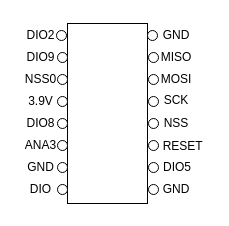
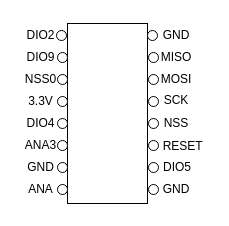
(41, 102) -> (41, 102)
(41, 124) -> (41, 124)
(41, 190) -> (41, 190)
